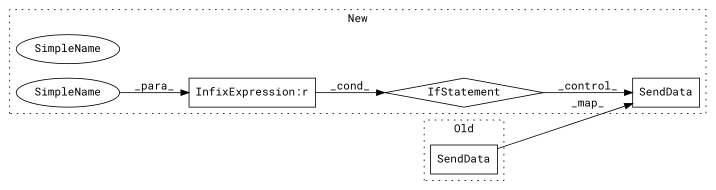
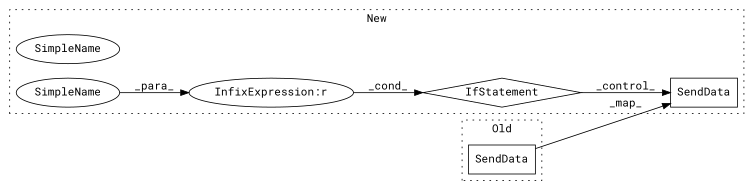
(252, 93) -> (271, 93)
